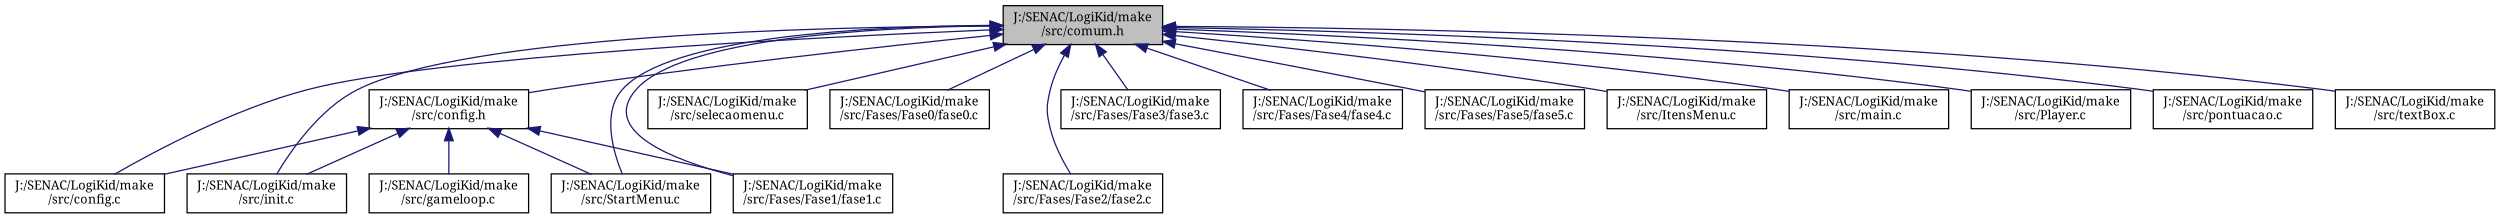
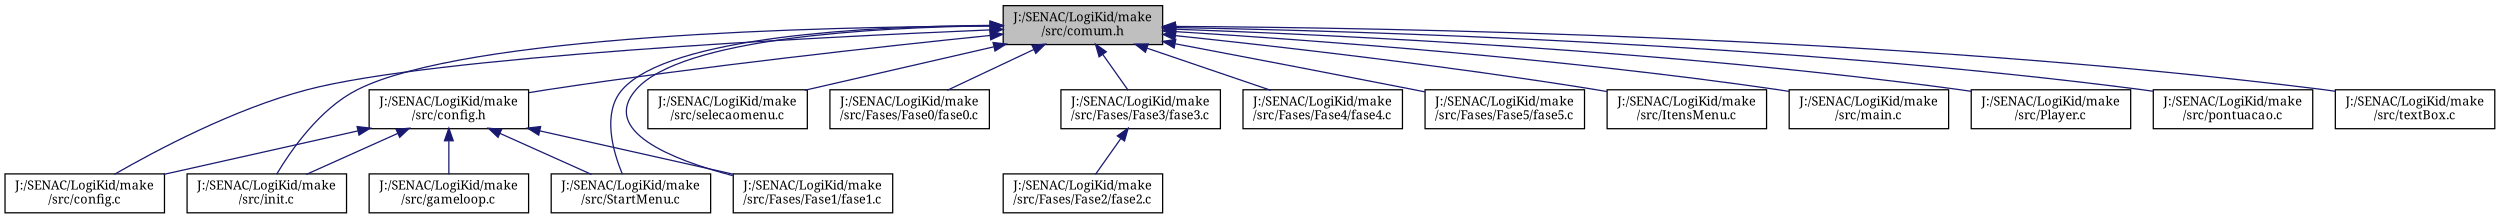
(1048, 116) -> (1108, 156)
